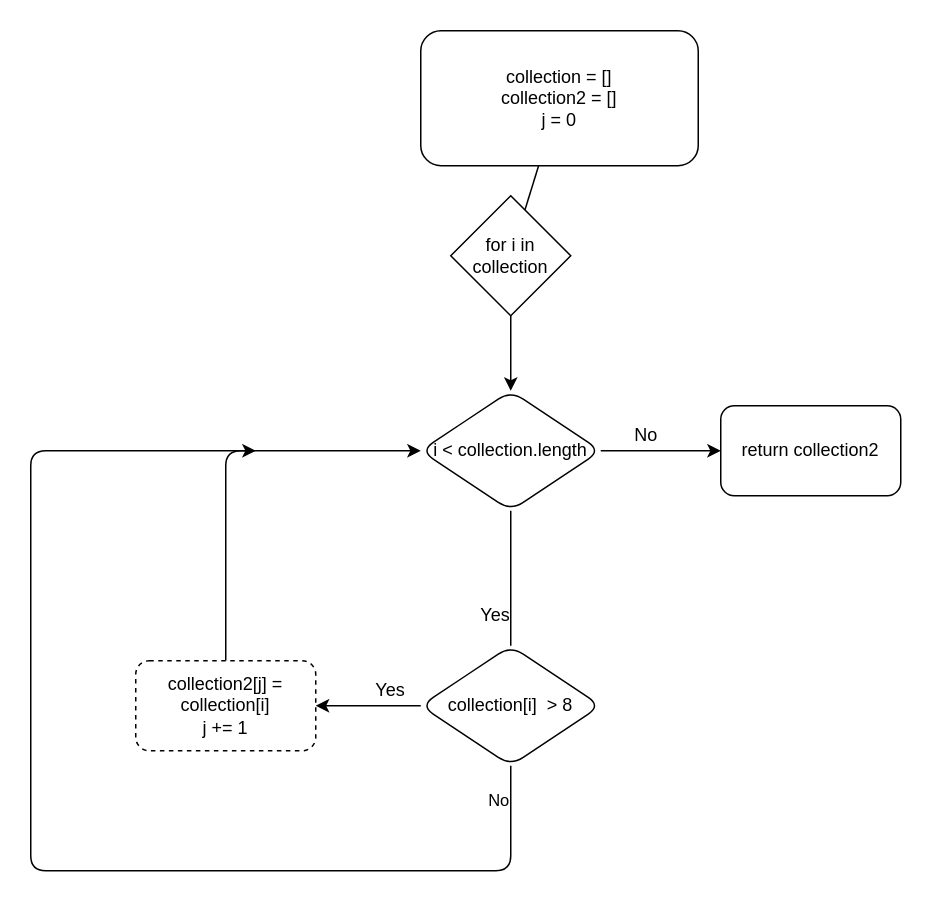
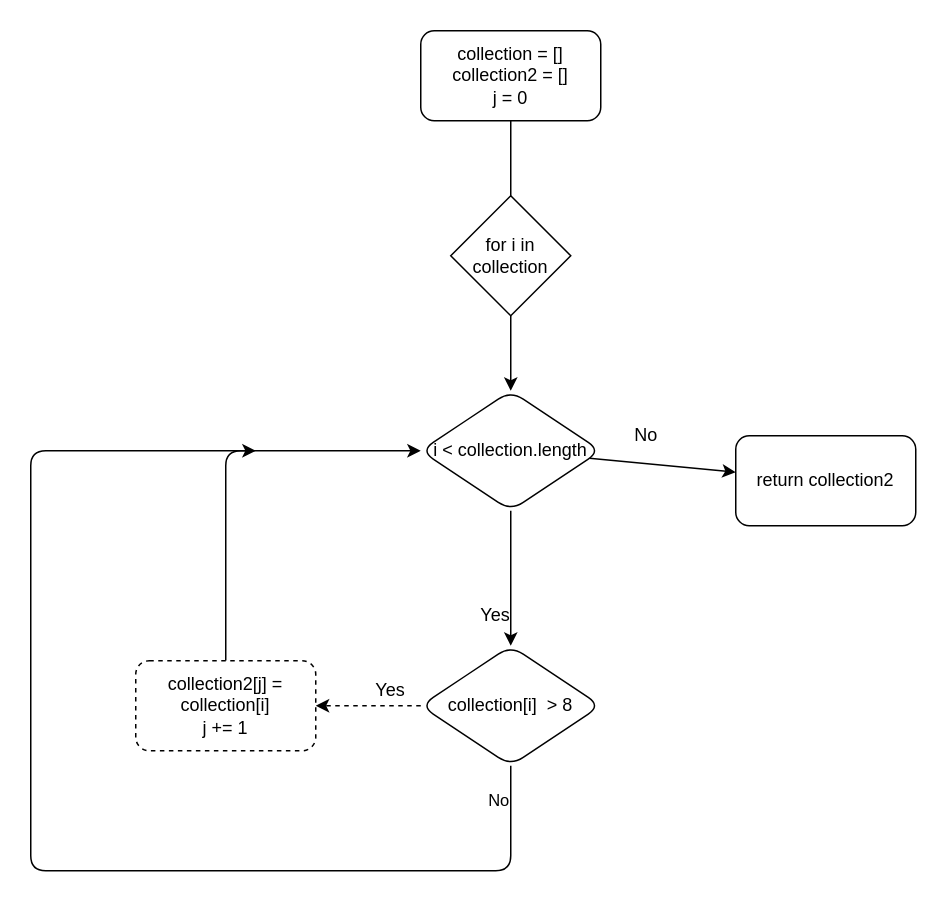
(560, 98) -> (511, 76)
(811, 451) -> (826, 481)
(511, 638) -> (511, 634)
(374, 706) -> (374, 706)
